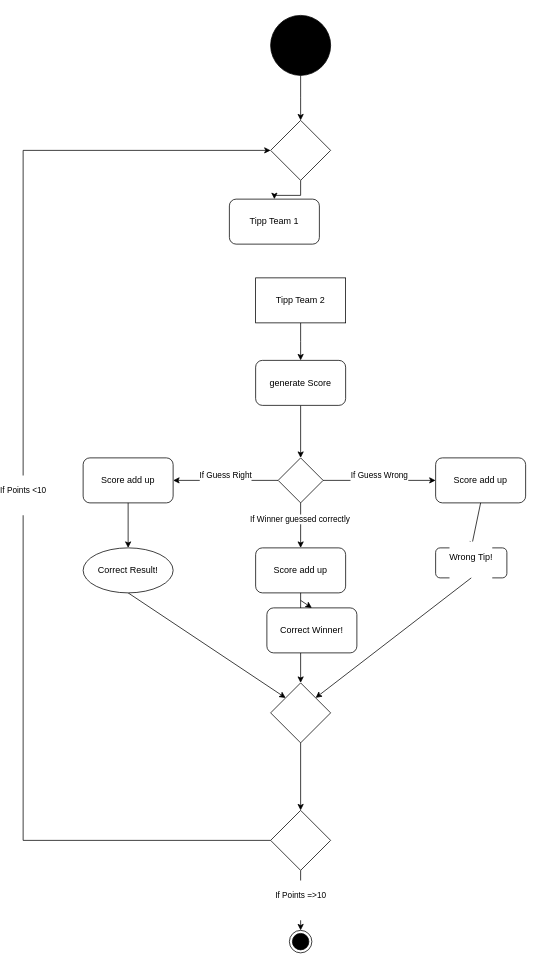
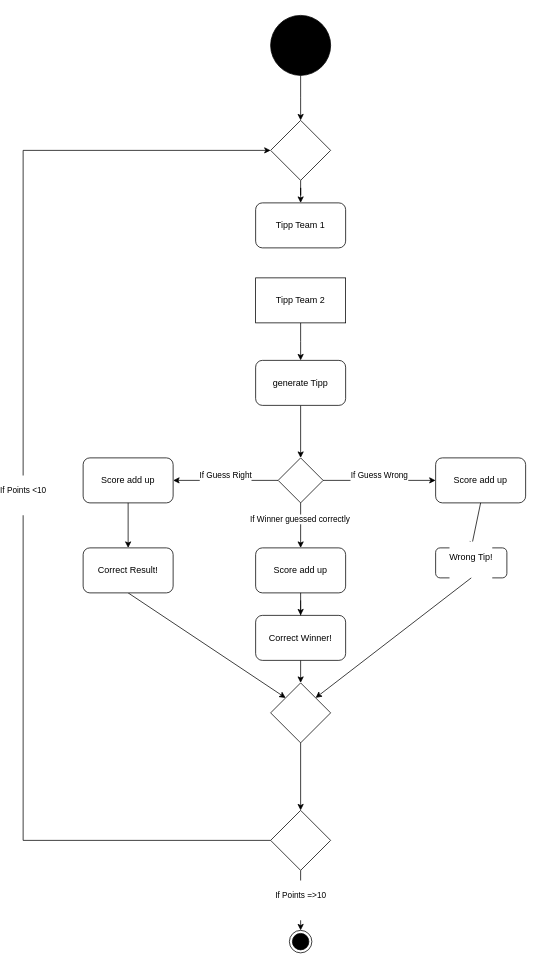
(274, 222) -> (300, 225)
(300, 383) -> (300, 383)
(128, 570) -> (128, 570)
(312, 630) -> (300, 638)
